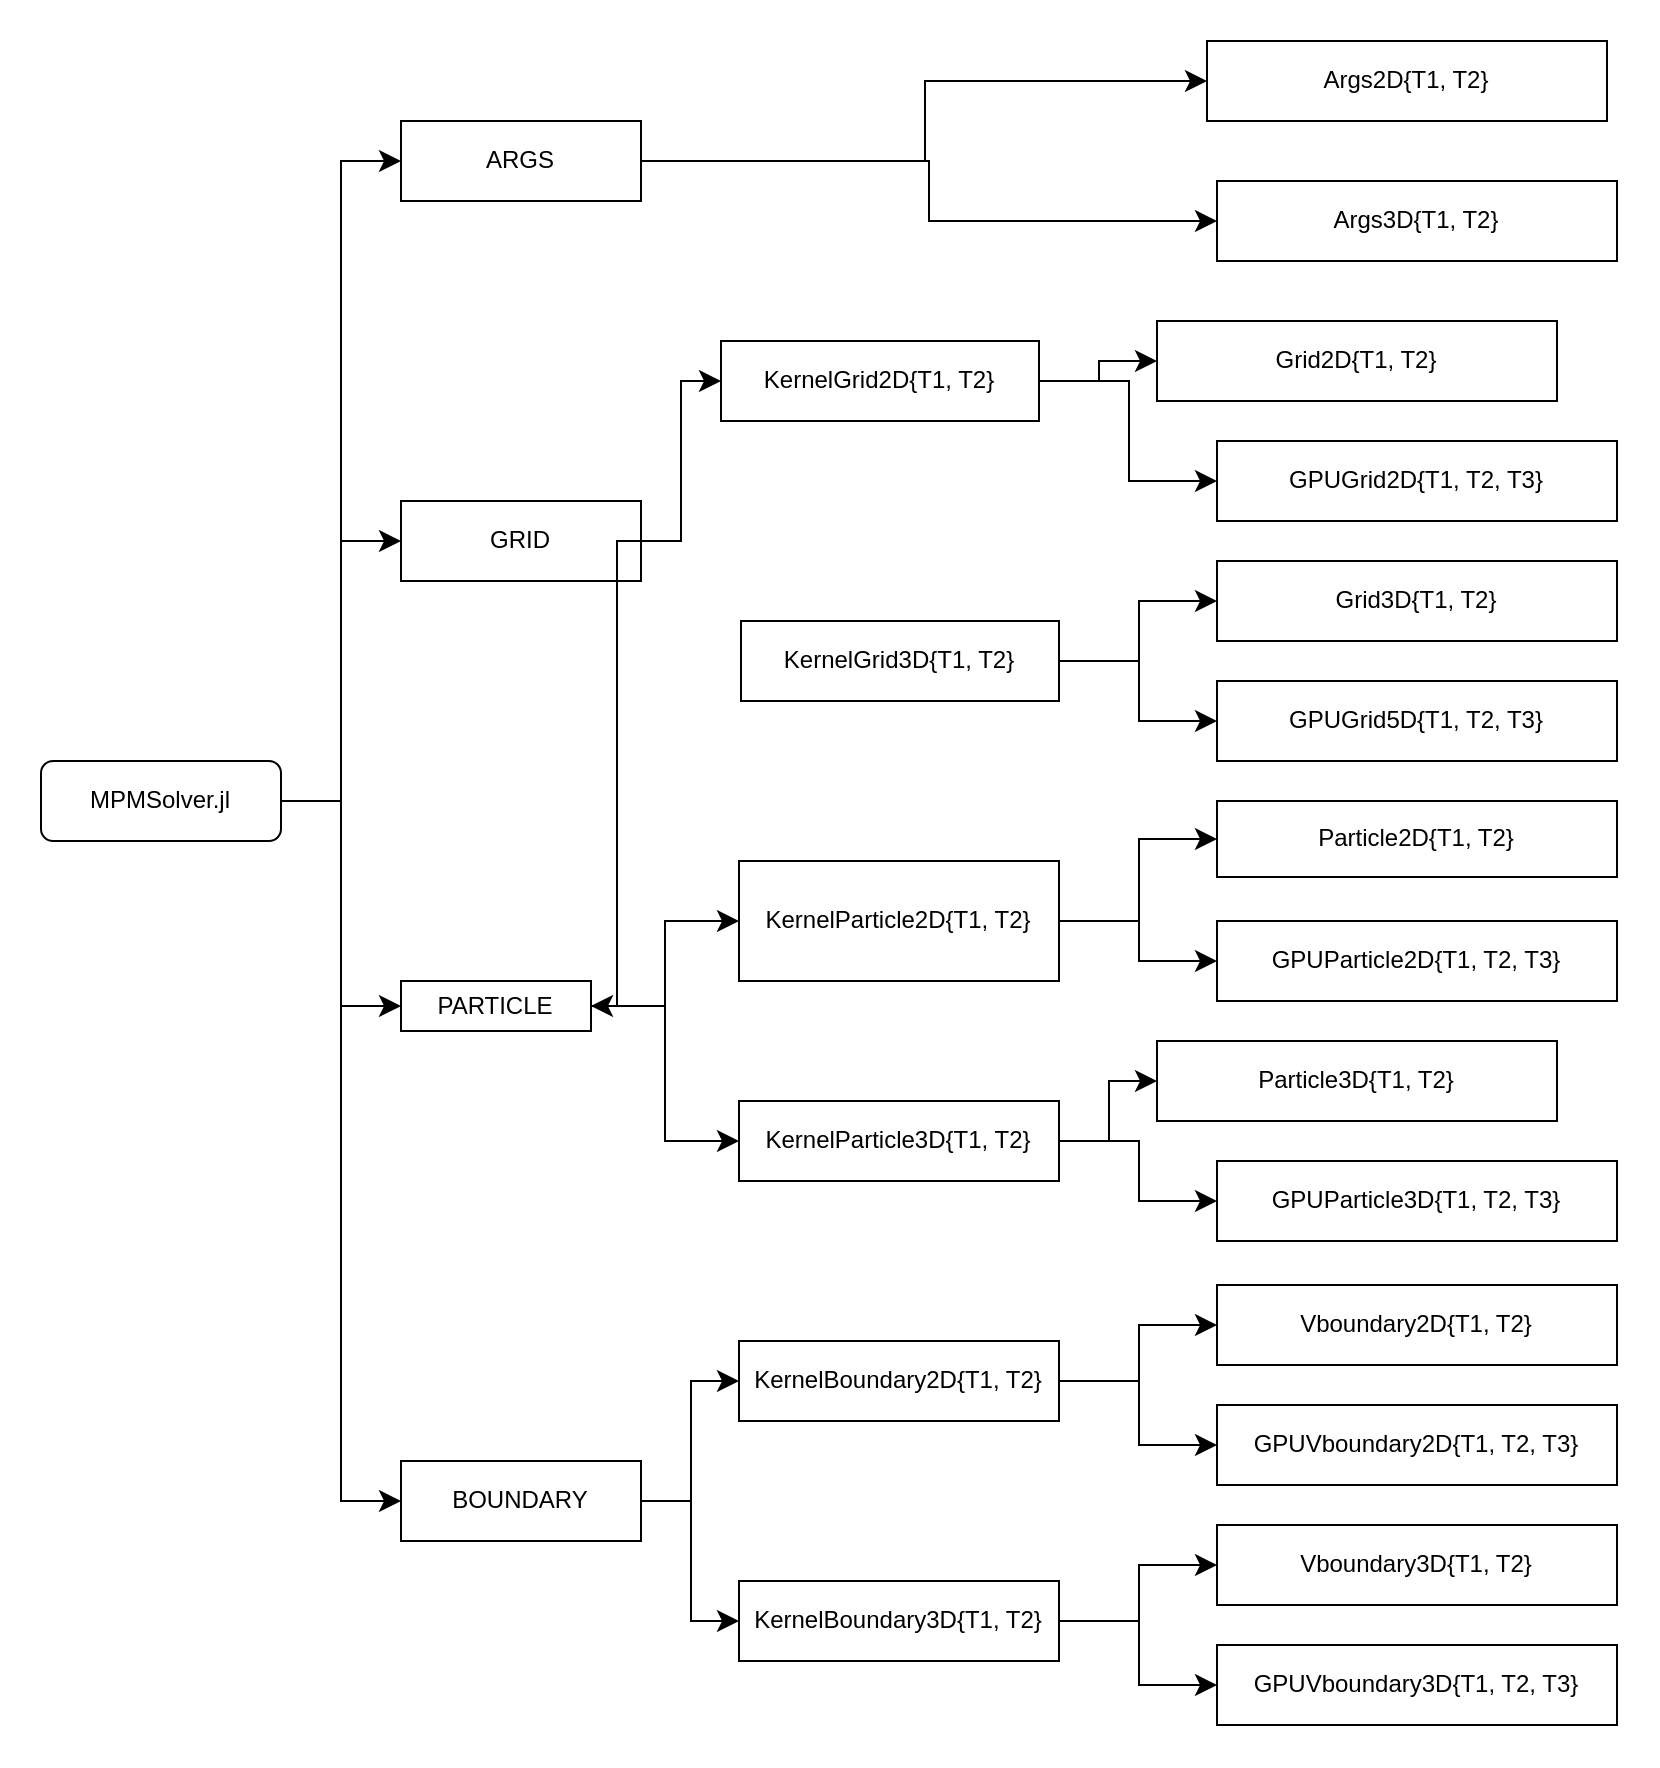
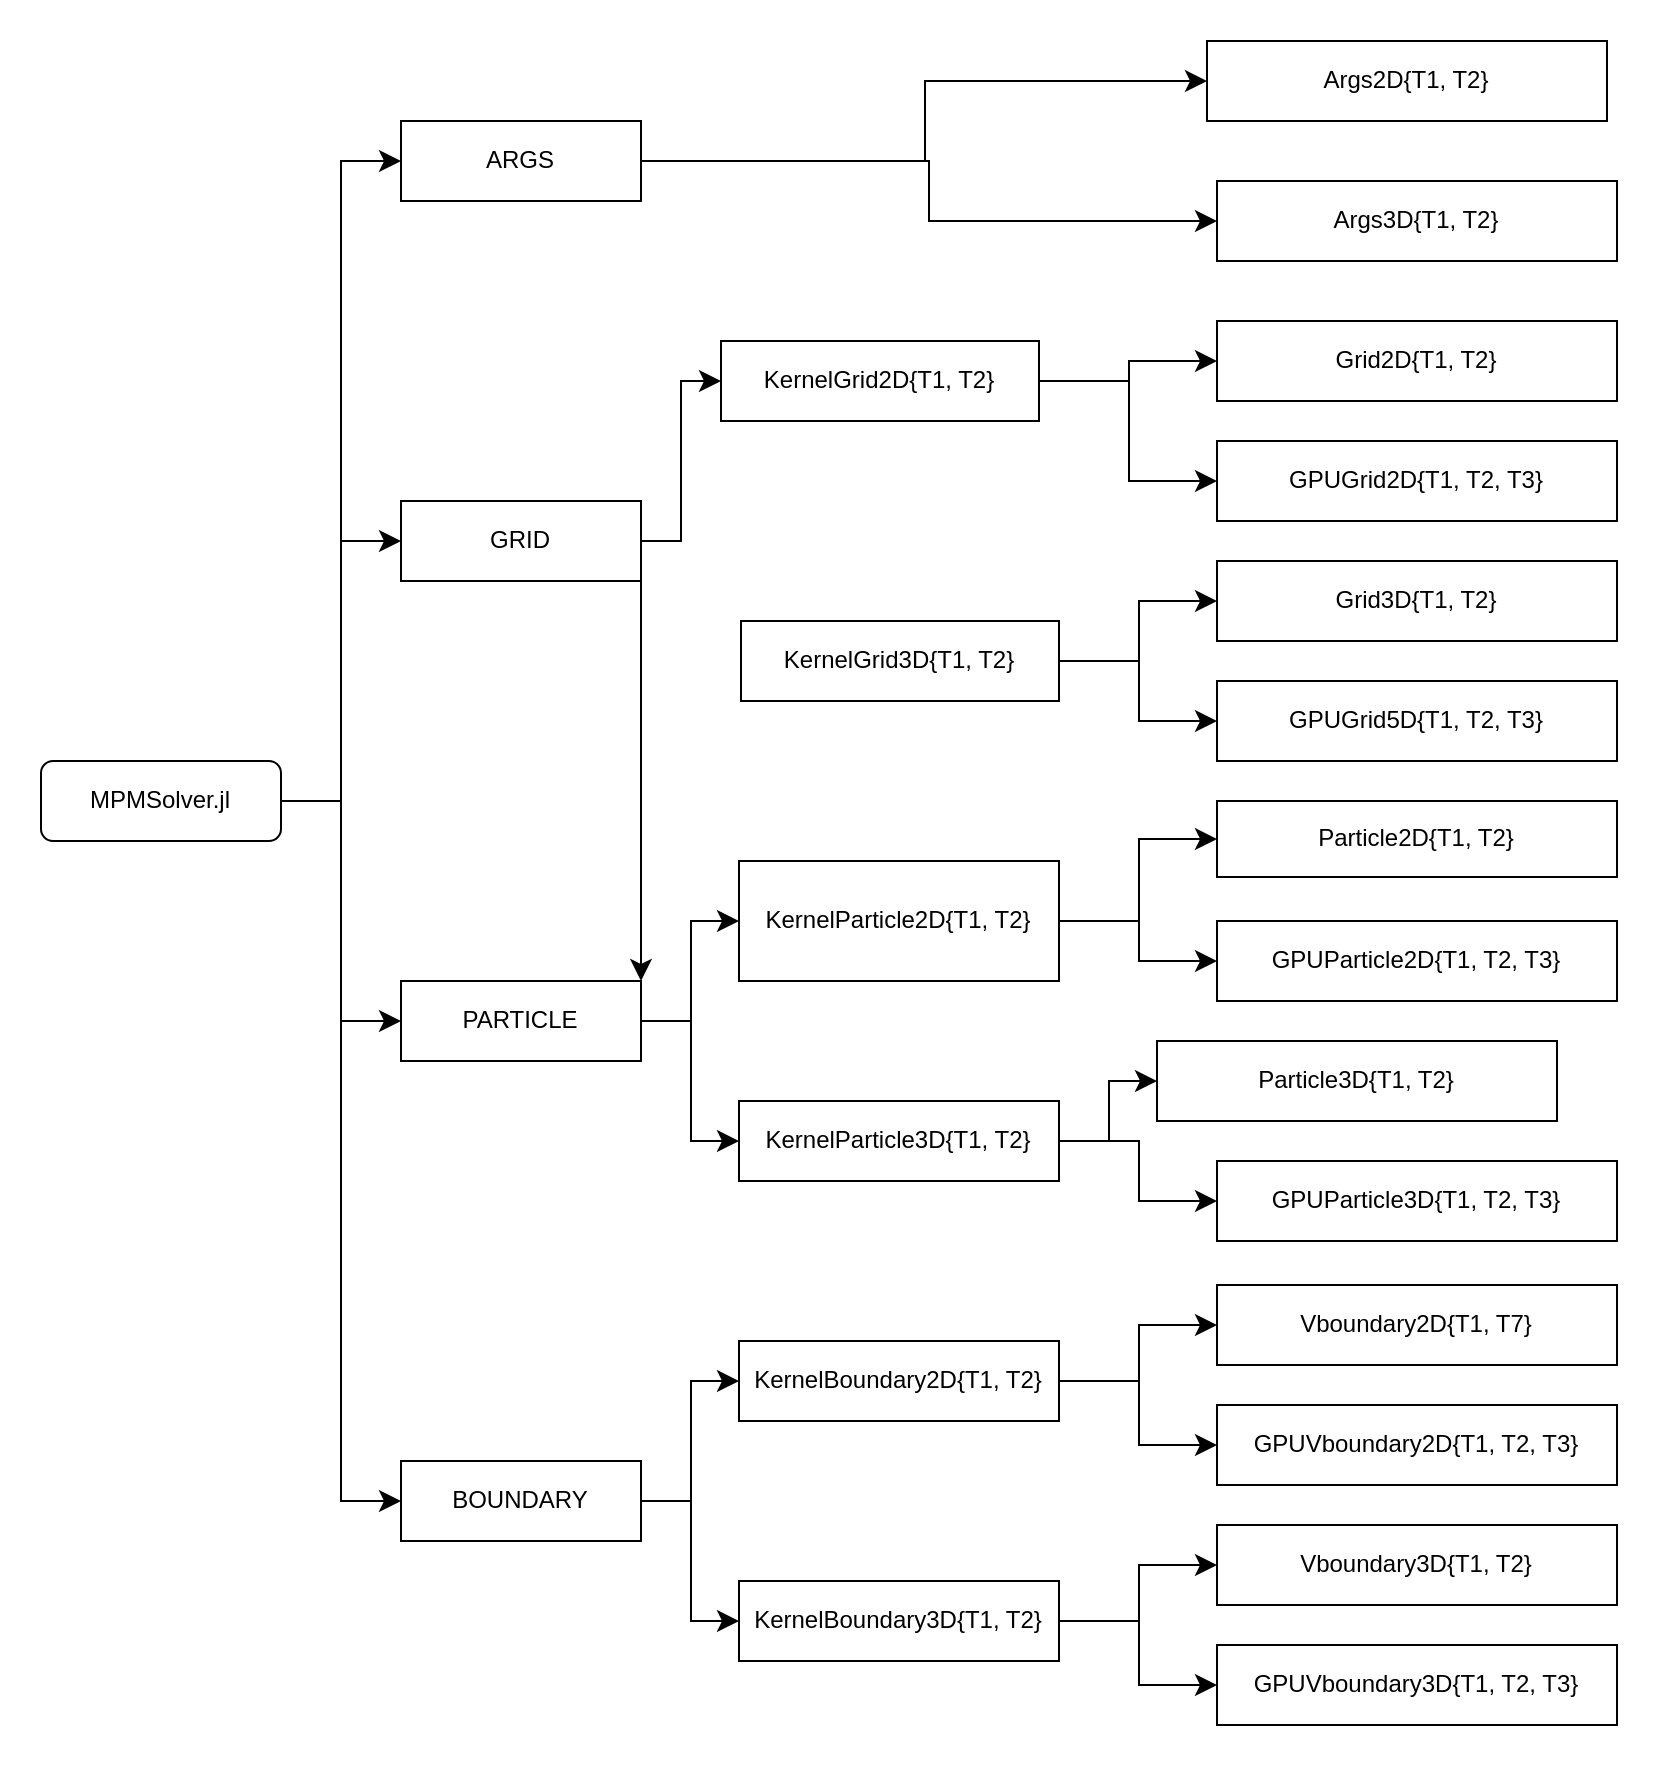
(1357, 361) -> (1417, 361)
(496, 1006) -> (521, 1021)
(1417, 1325) -> (1417, 1325)
